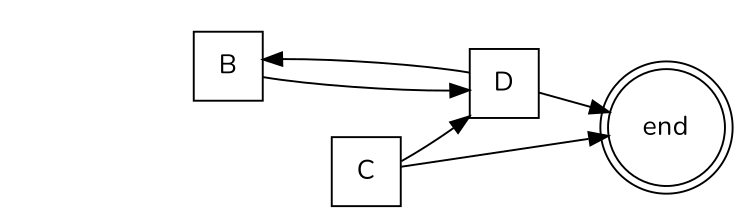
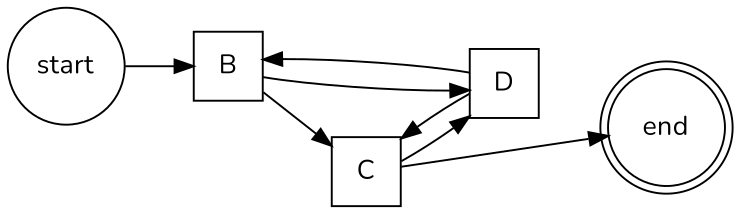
none -> (66, 66)
(565, 100) -> (443, 110)
none -> (290, 113)
